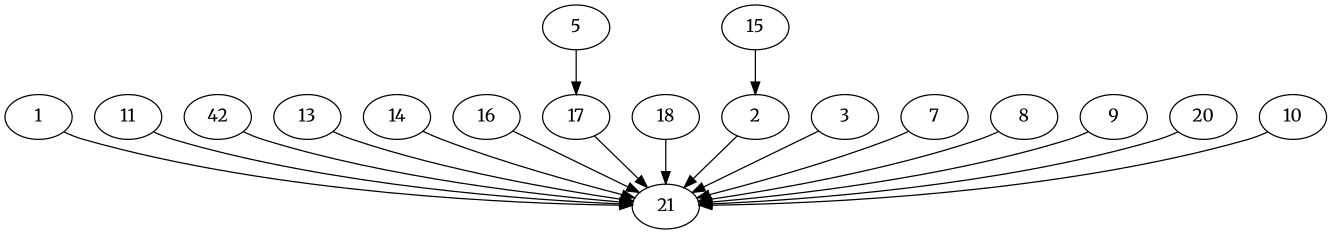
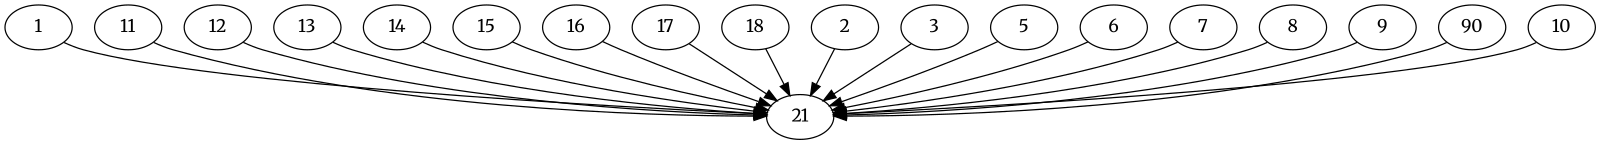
none -> (1114, 27)
(576, 66) -> (920, 73)
(755, 66) -> (632, 80)
(218, 117) -> (218, 27)
(1203, 117) -> (1472, 27)
